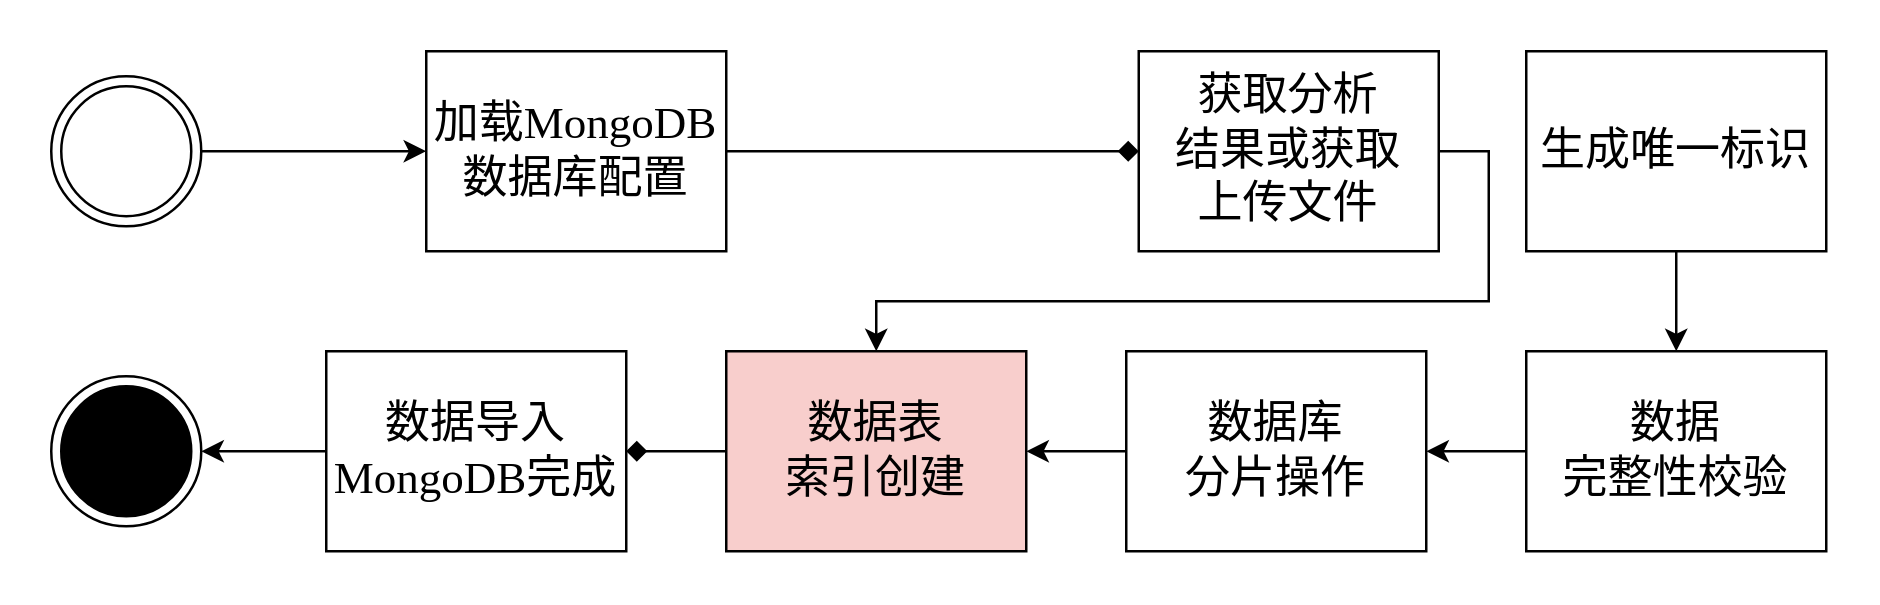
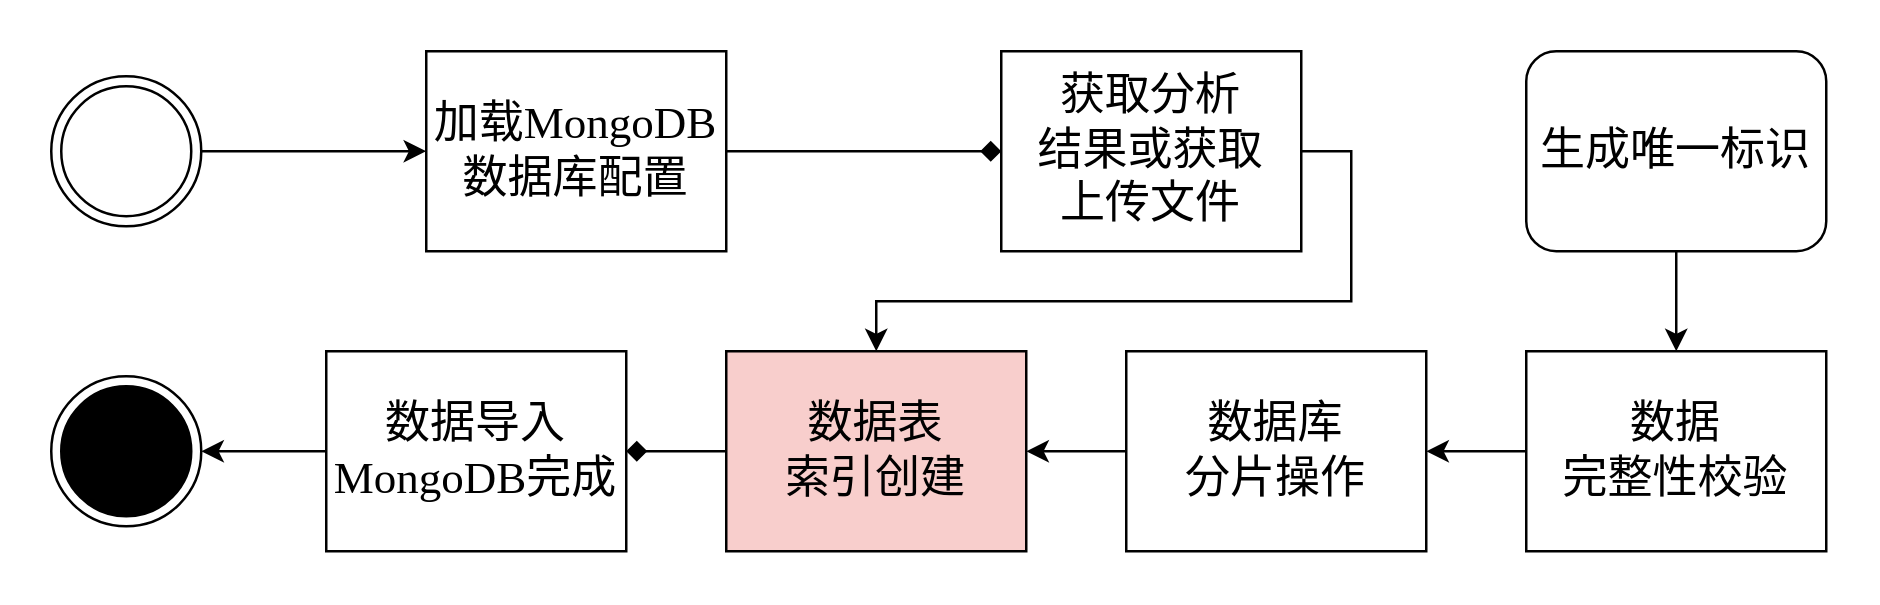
(1289, 151) -> (1151, 151)
(1676, 151) -> (1676, 151)
